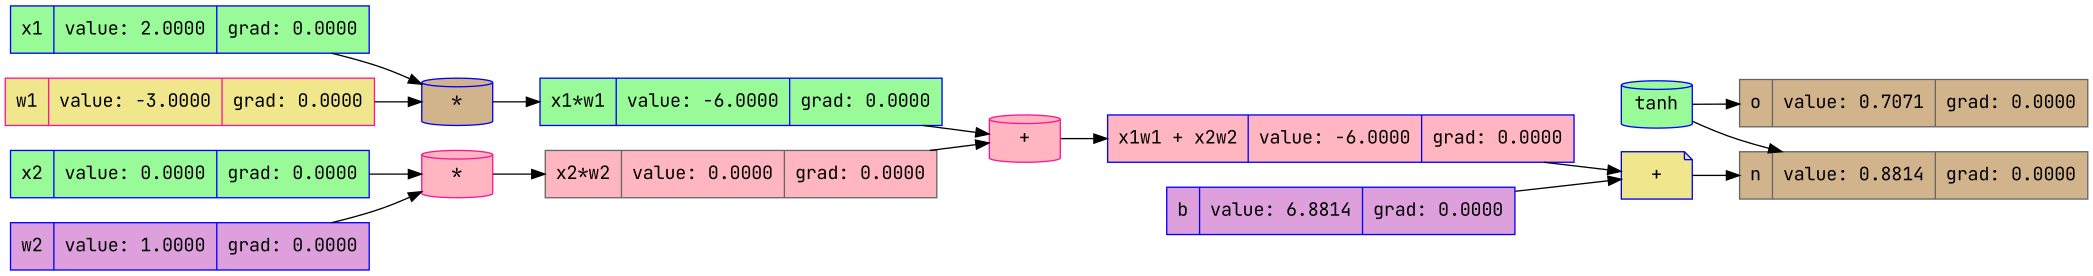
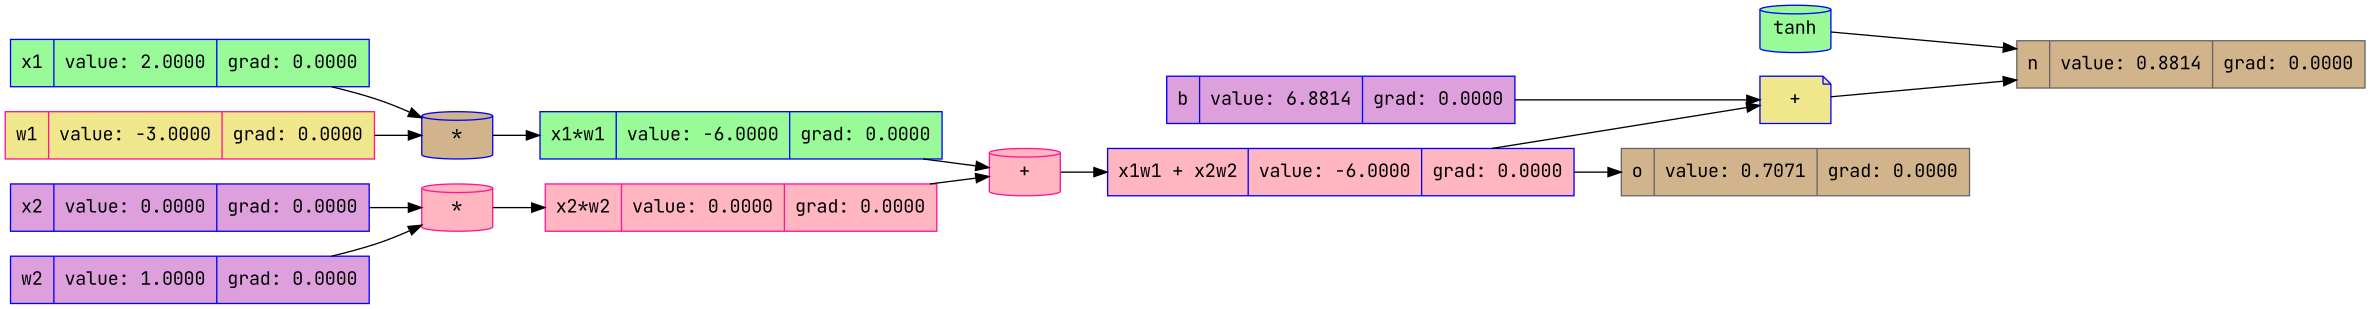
(1709, 104) -> (1591, 172)
(190, 174) -> (190, 208)
(741, 174) -> (741, 208)
